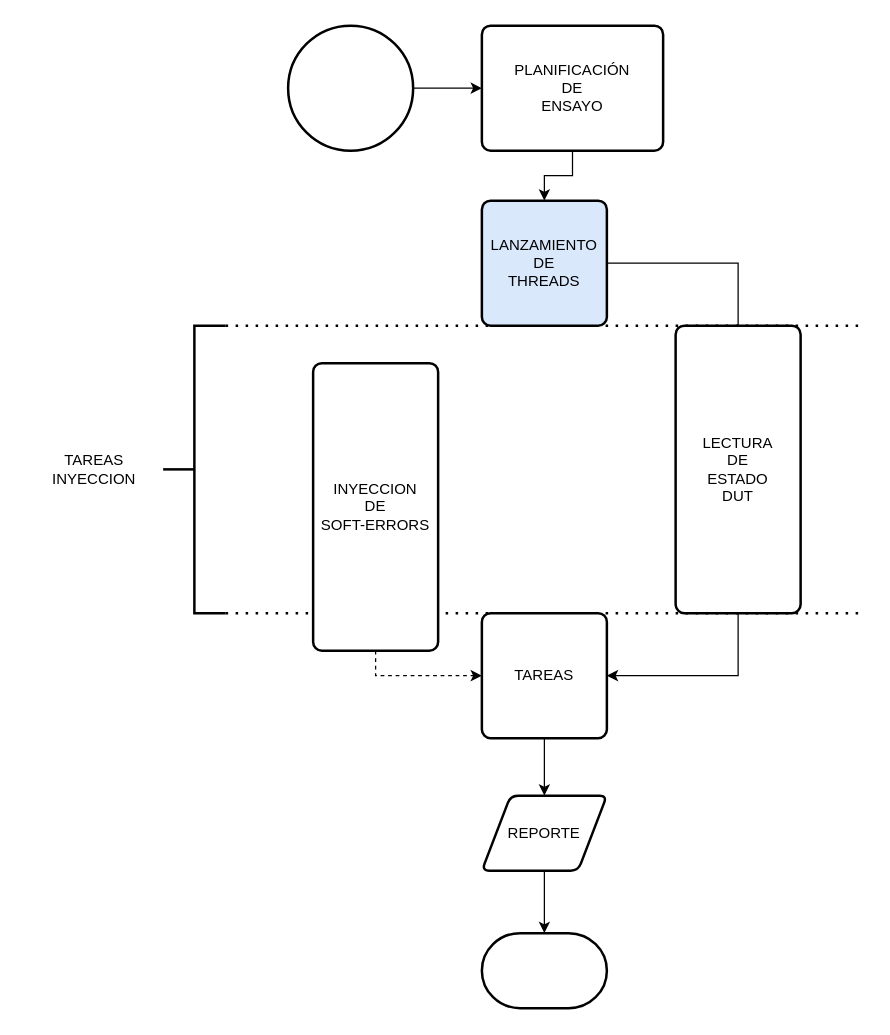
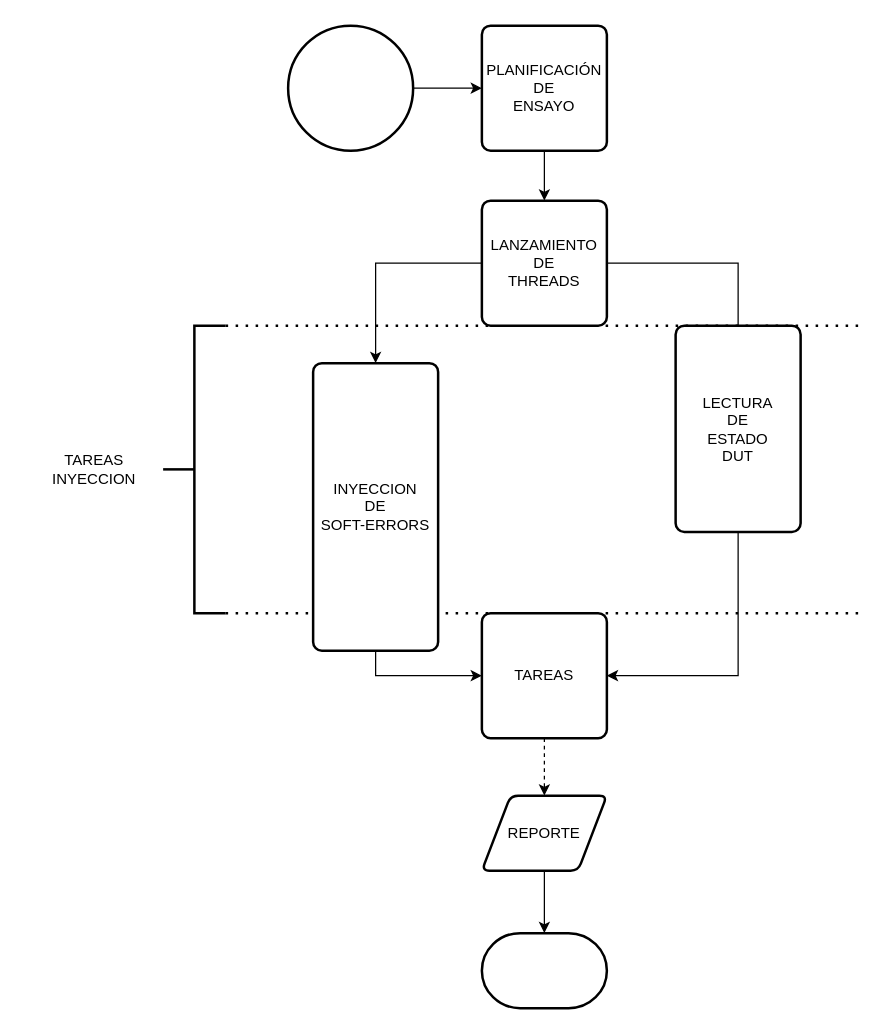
(573, 88) -> (544, 88)
none -> (383, 263)
(544, 263) -> (544, 263)
(738, 469) -> (738, 429)
(412, 676) -> (412, 676)
(544, 761) -> (544, 761)
